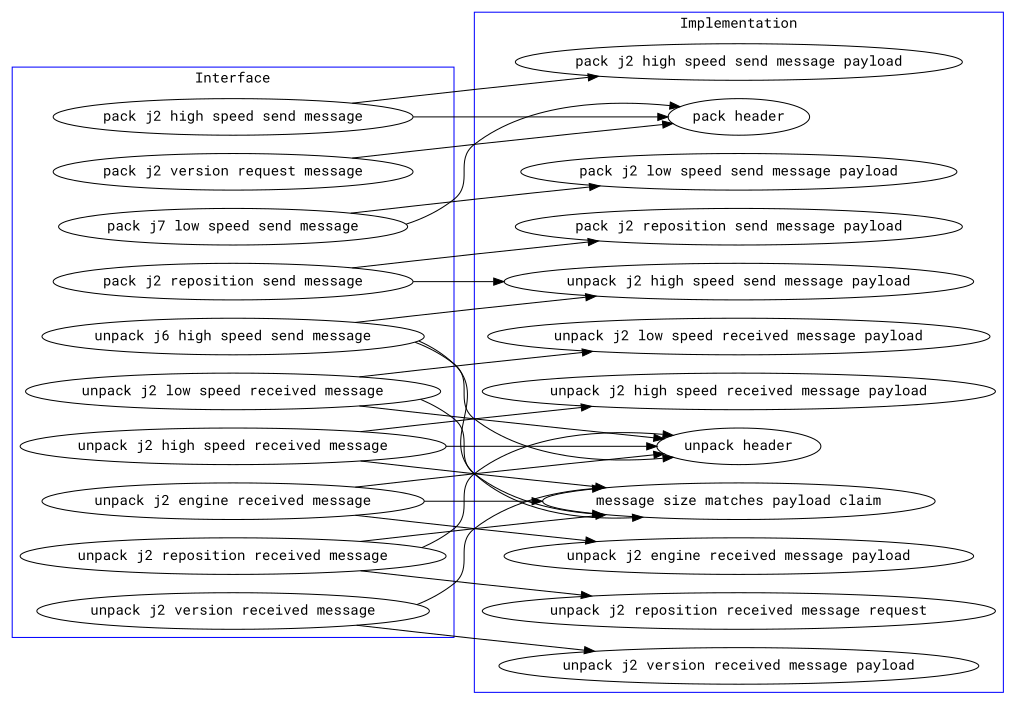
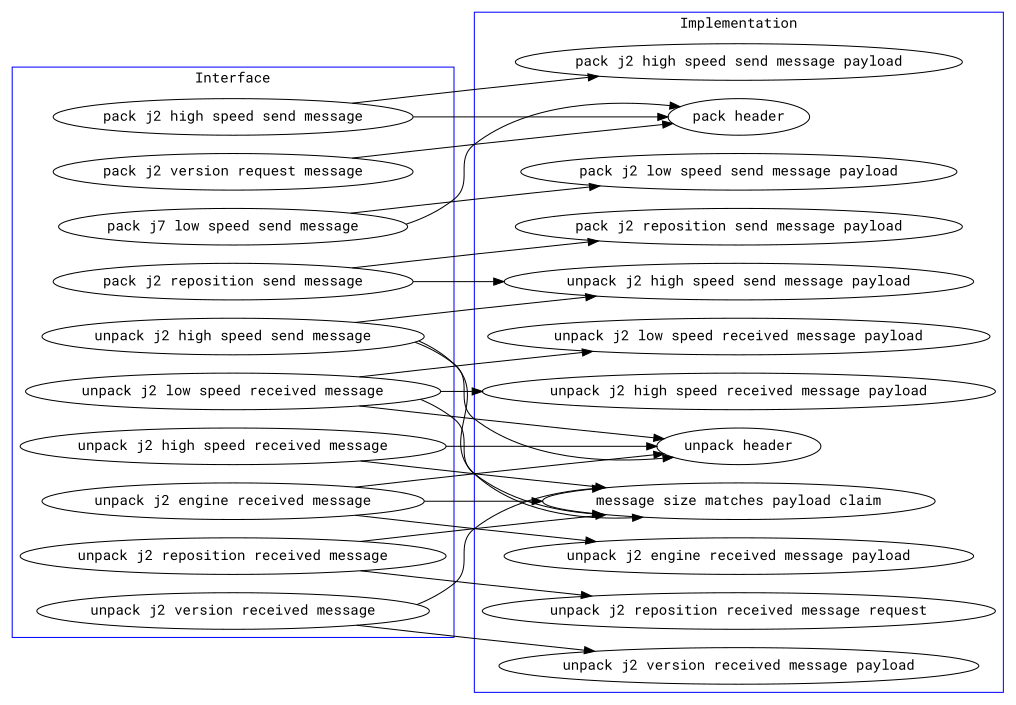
(233, 337) -> (233, 337)
(443, 422) -> (456, 391)
(510, 453) -> none
